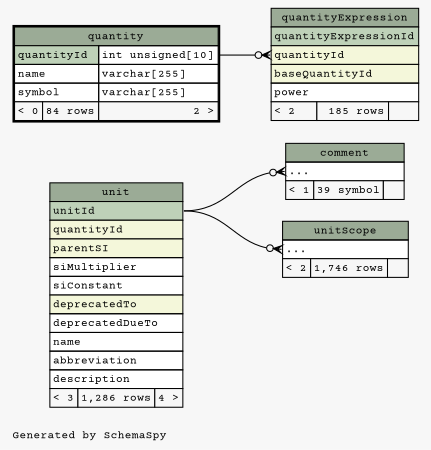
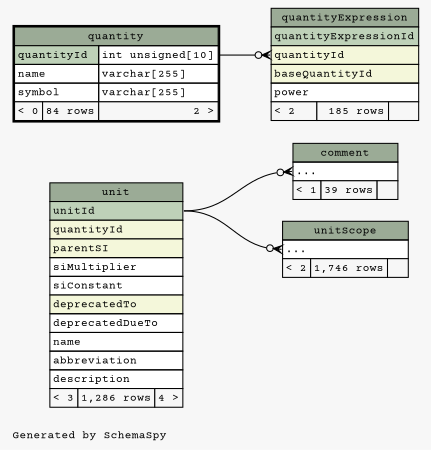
(349, 190) -> (349, 190)
